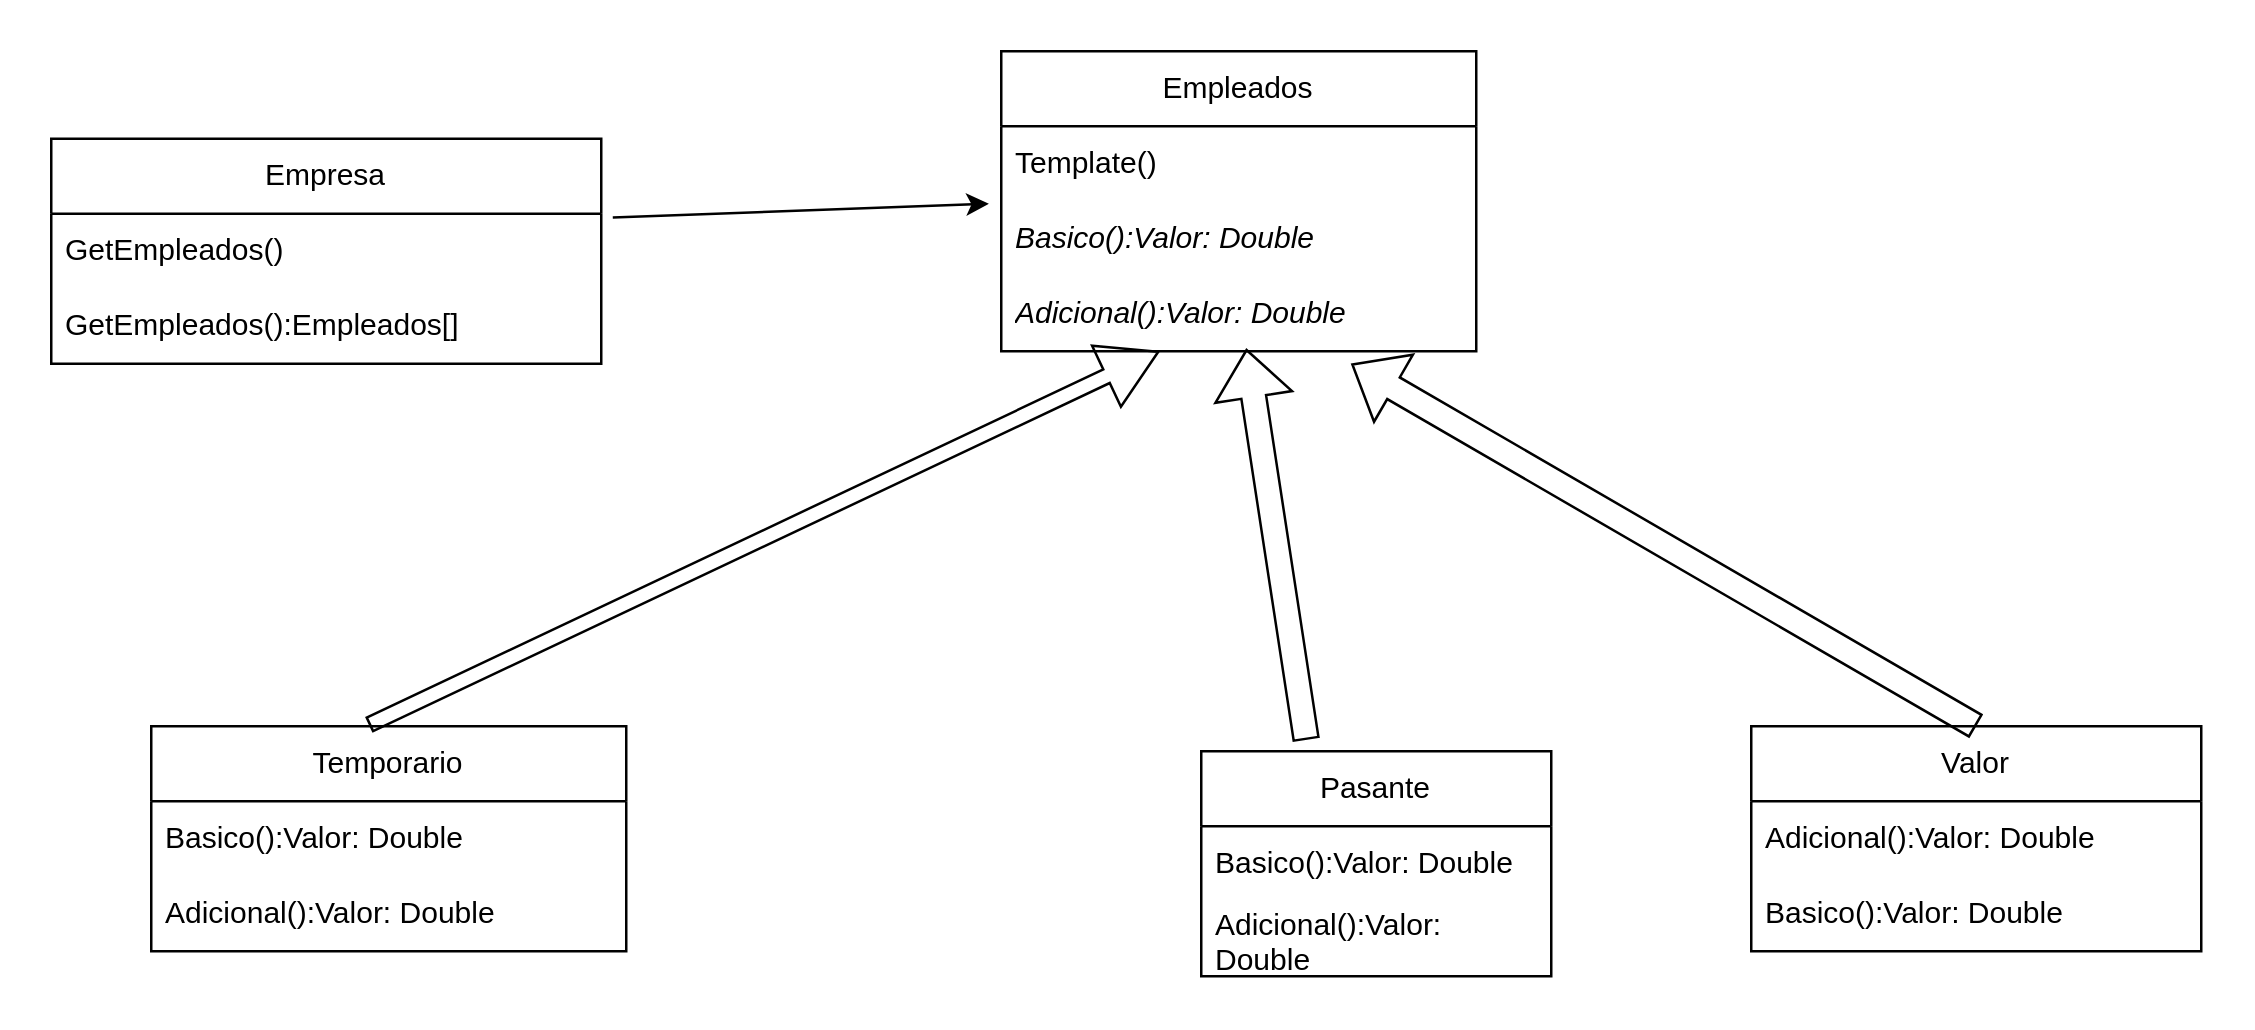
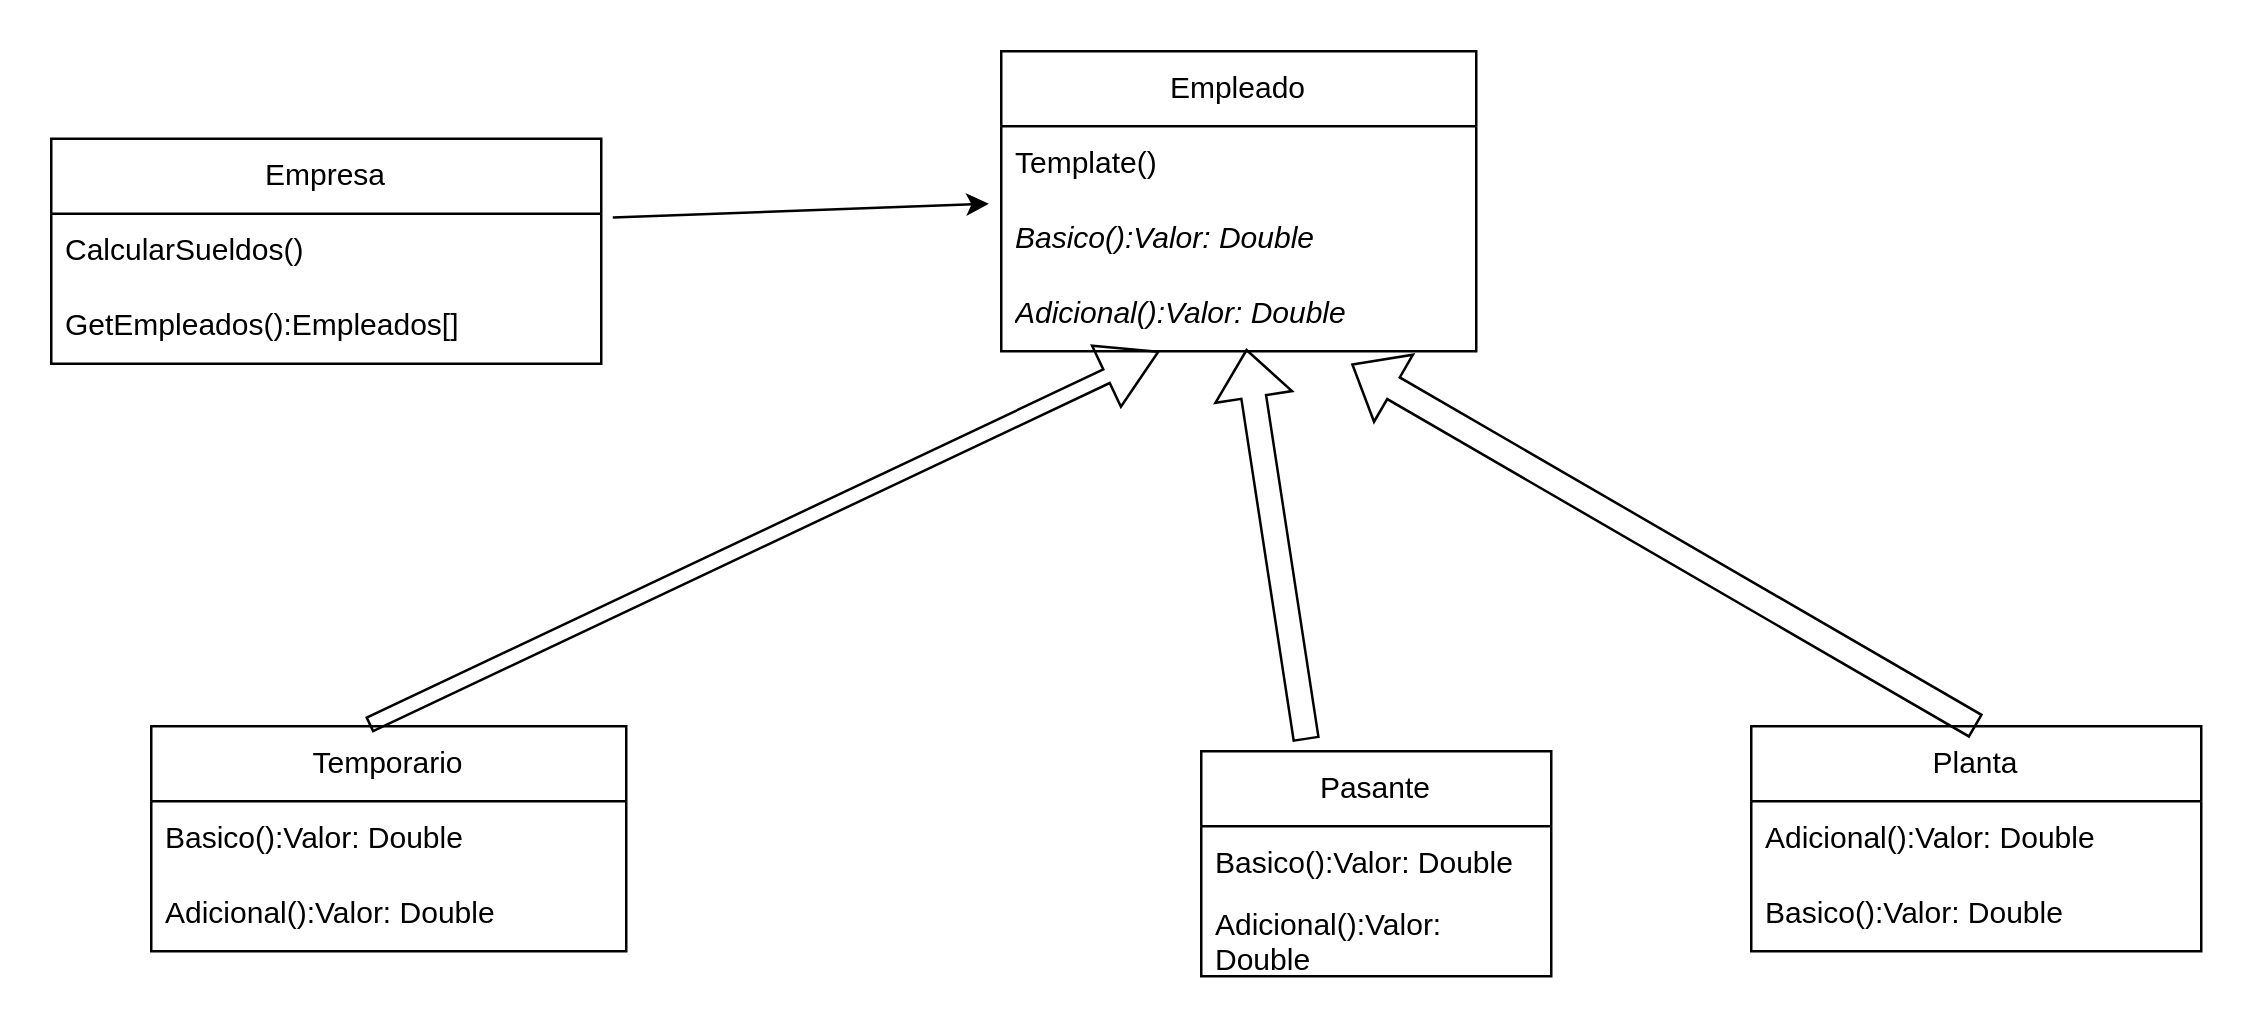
(1239, 89) -> (1239, 89)
(180, 251) -> (197, 251)
(1976, 764) -> (1976, 764)
